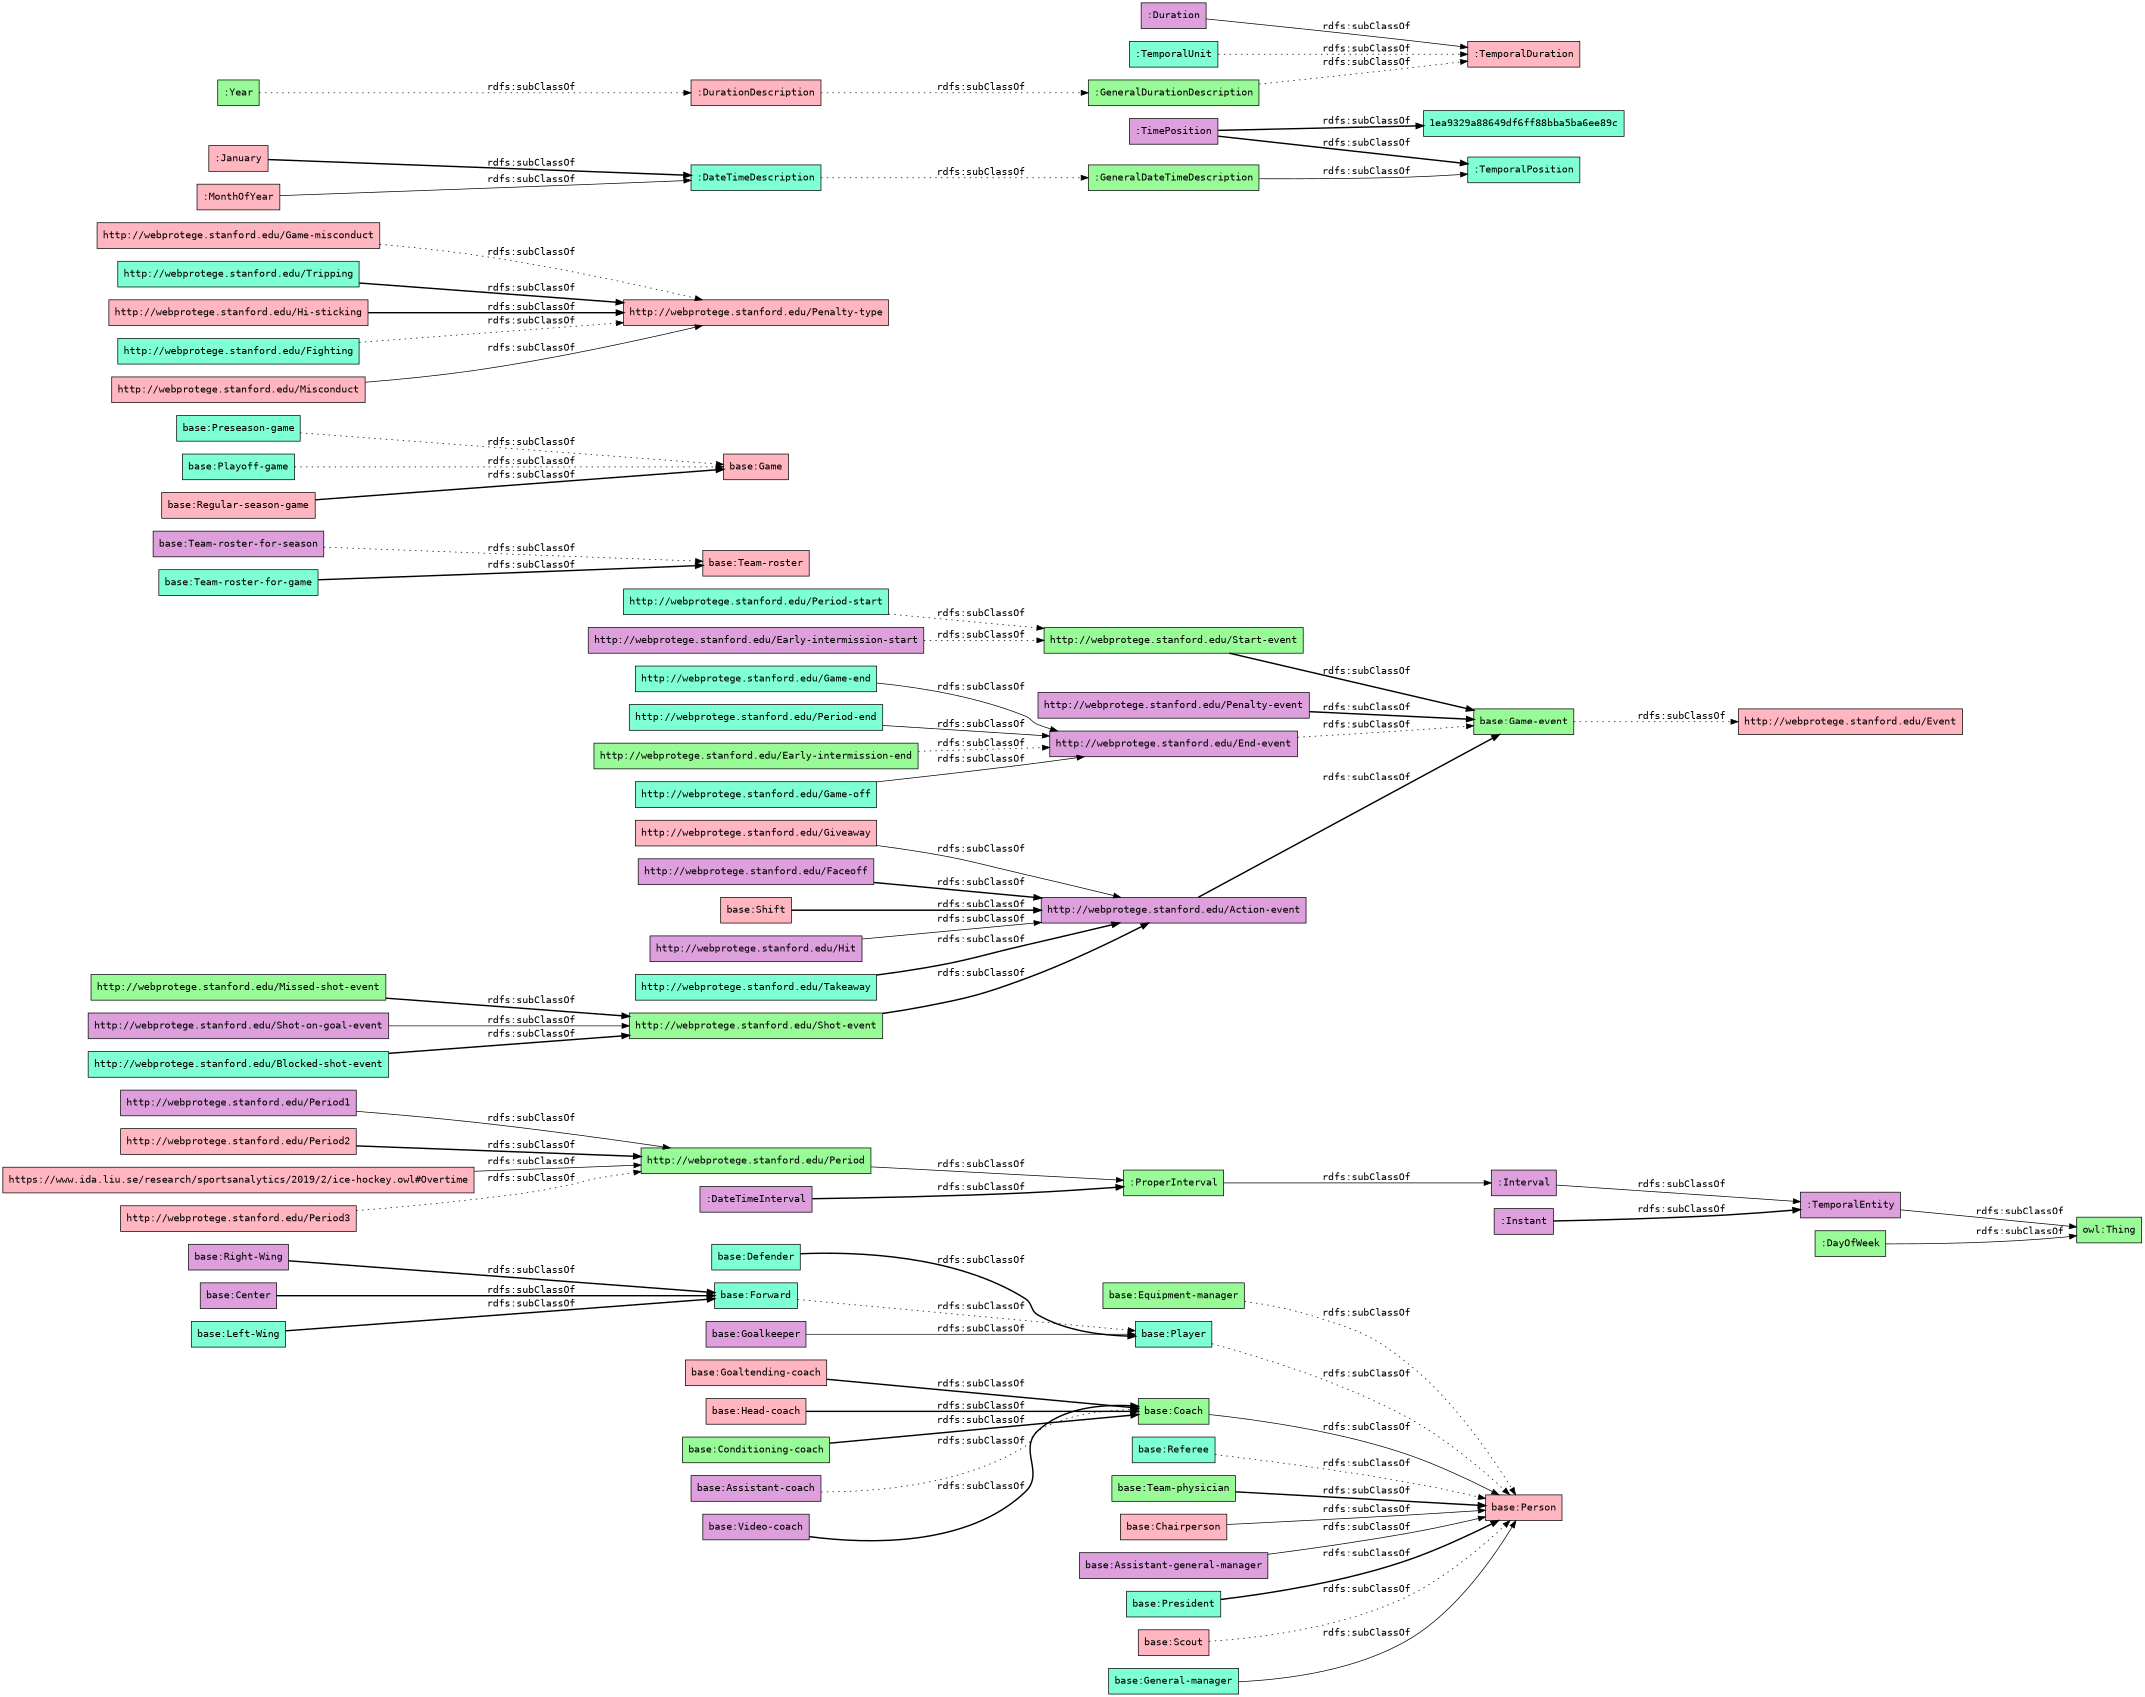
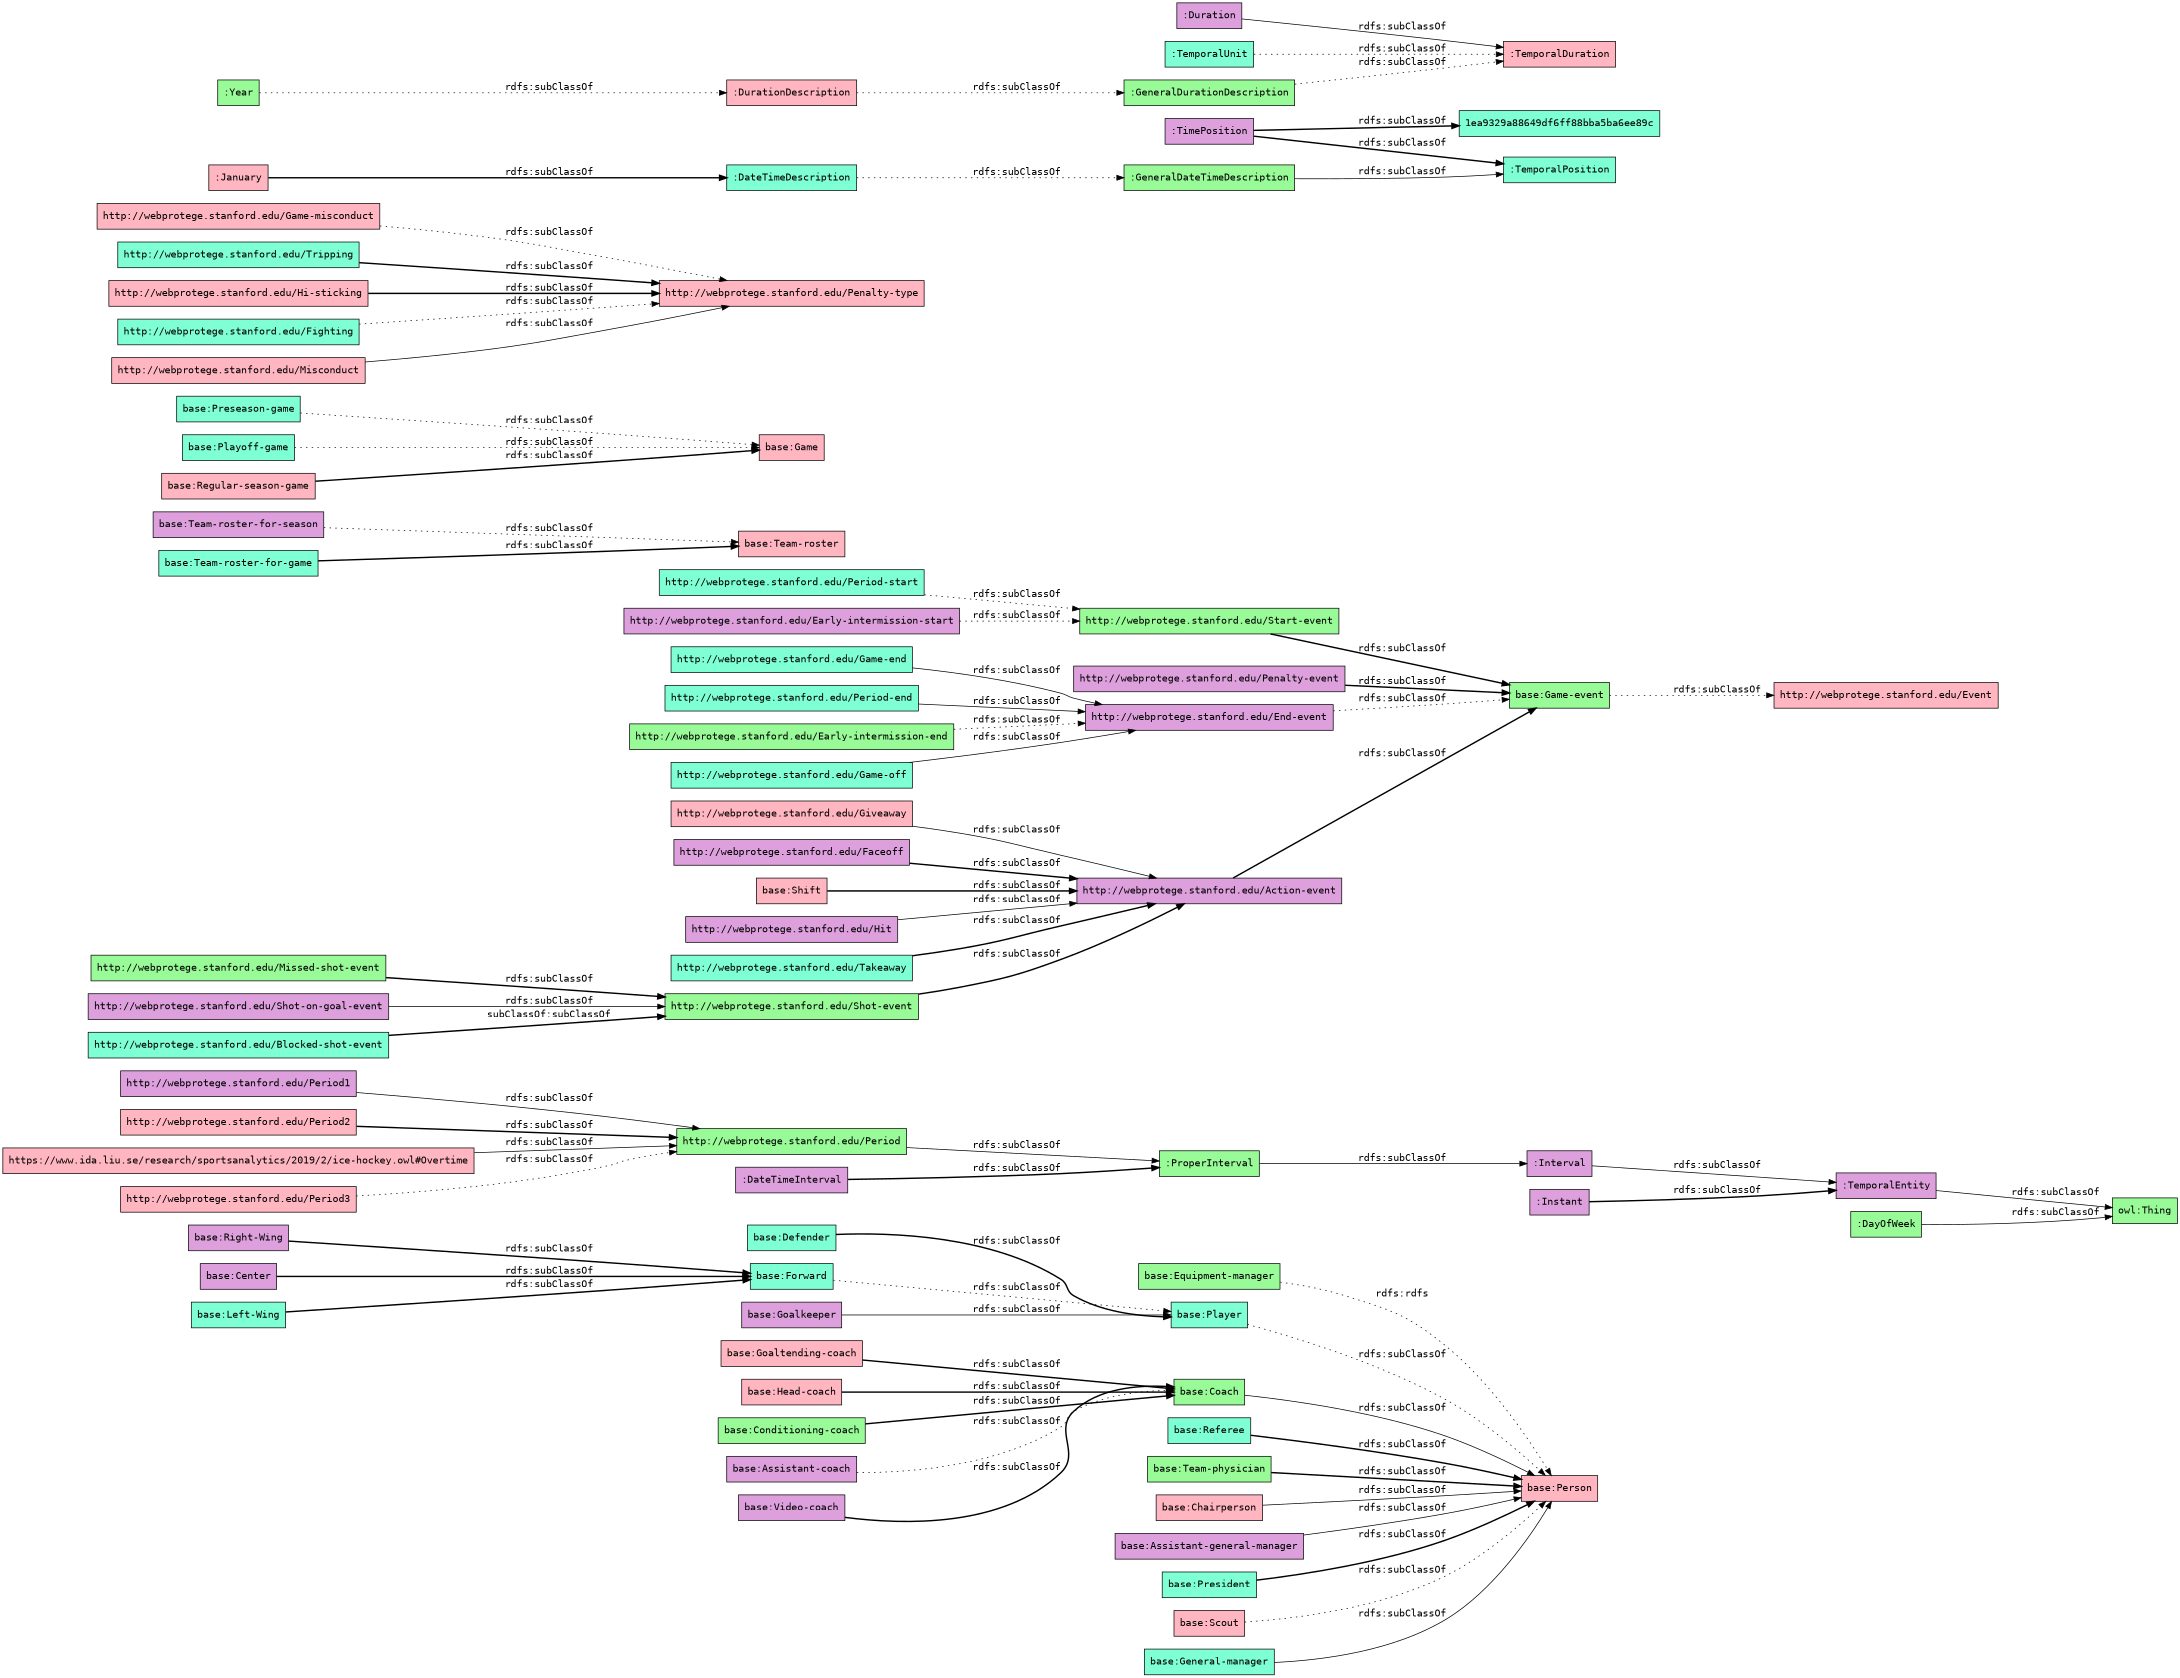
(238, 197) -> none
(531, 1034) -> (549, 1015)
(1366, 1313) -> (1402, 1294)
(1347, 1472) -> (1383, 1453)
